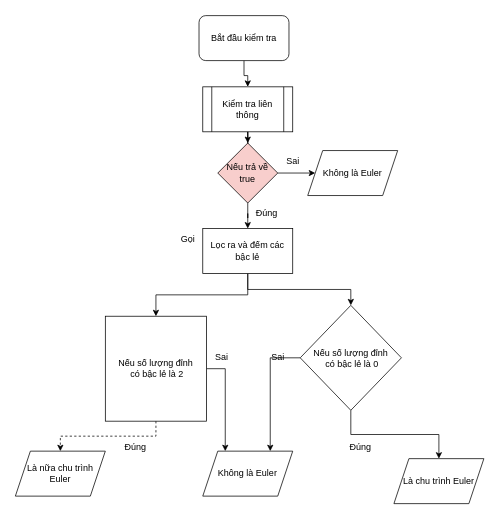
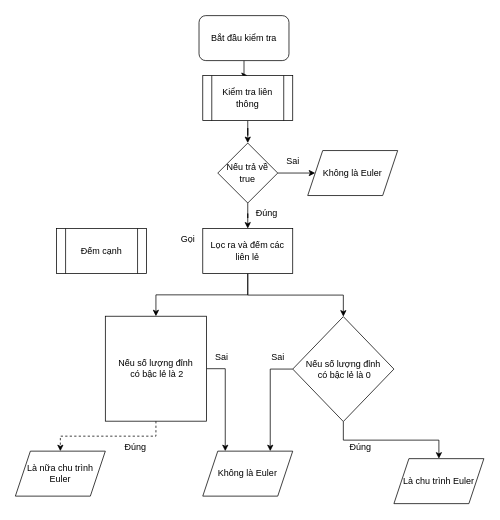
(248, 109) -> (248, 98)
(248, 173) -> (248, 173)
none -> (102, 251)
(248, 251) -> (248, 251)
(351, 358) -> (344, 369)
